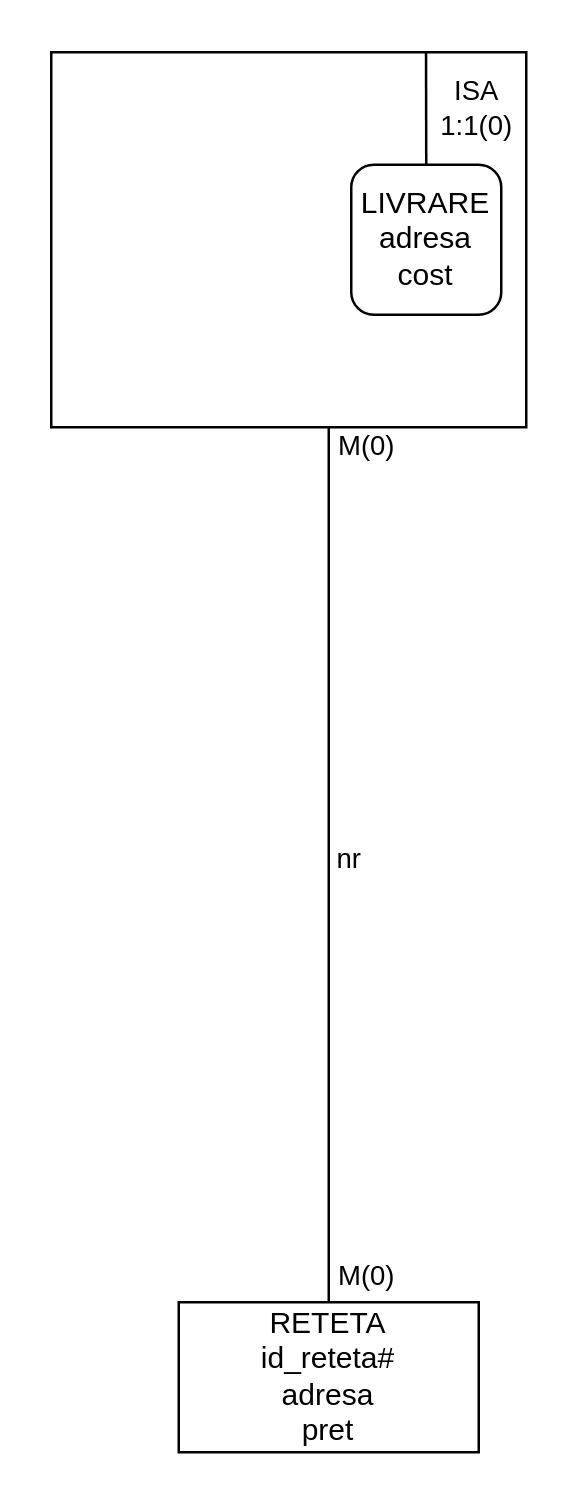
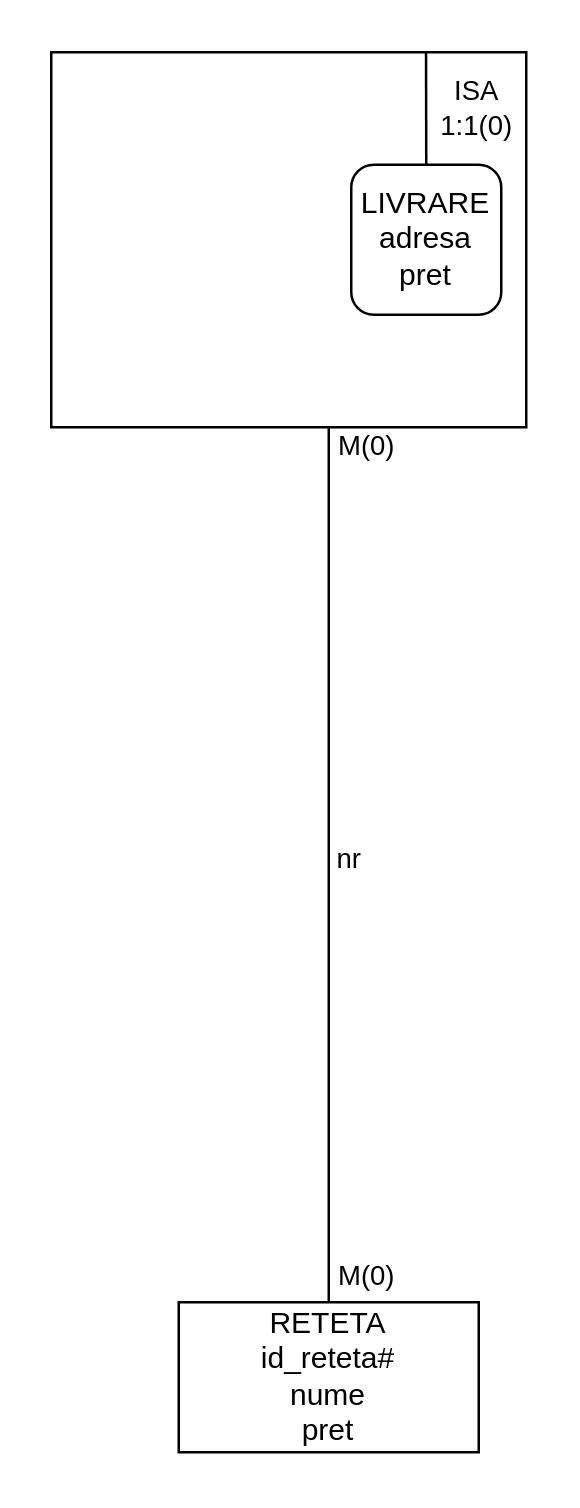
(426, 239) -> (426, 239)
(329, 1376) -> (329, 1376)
